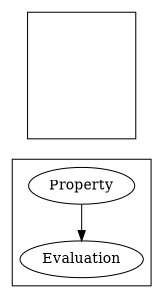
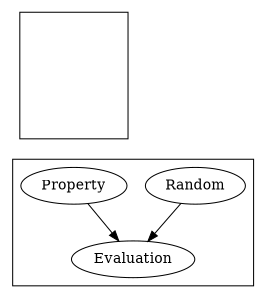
none -> (195, 186)
